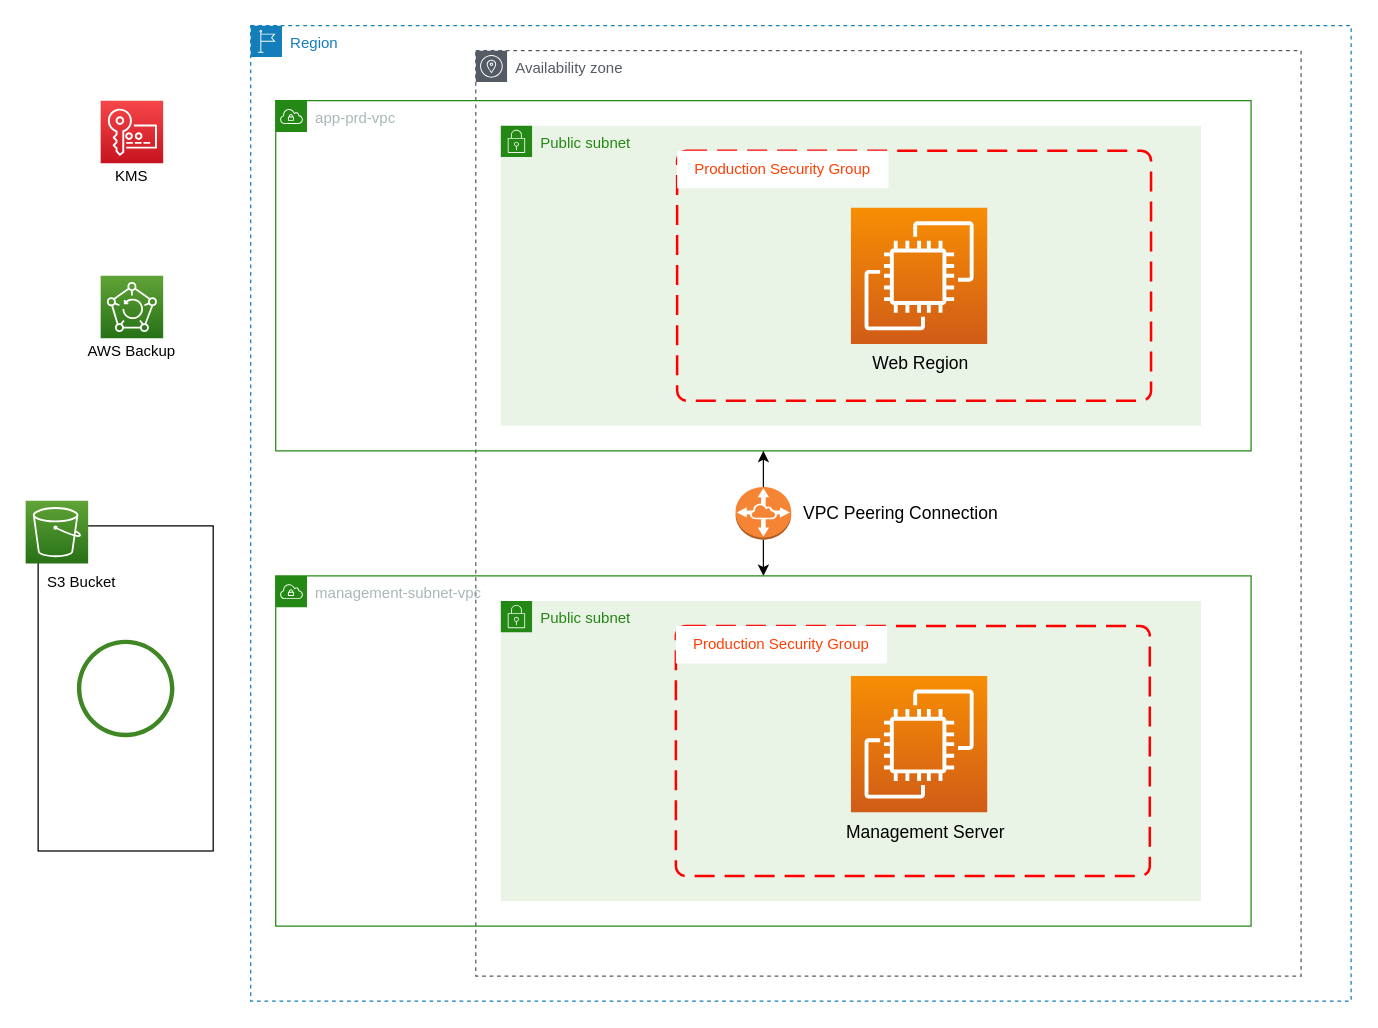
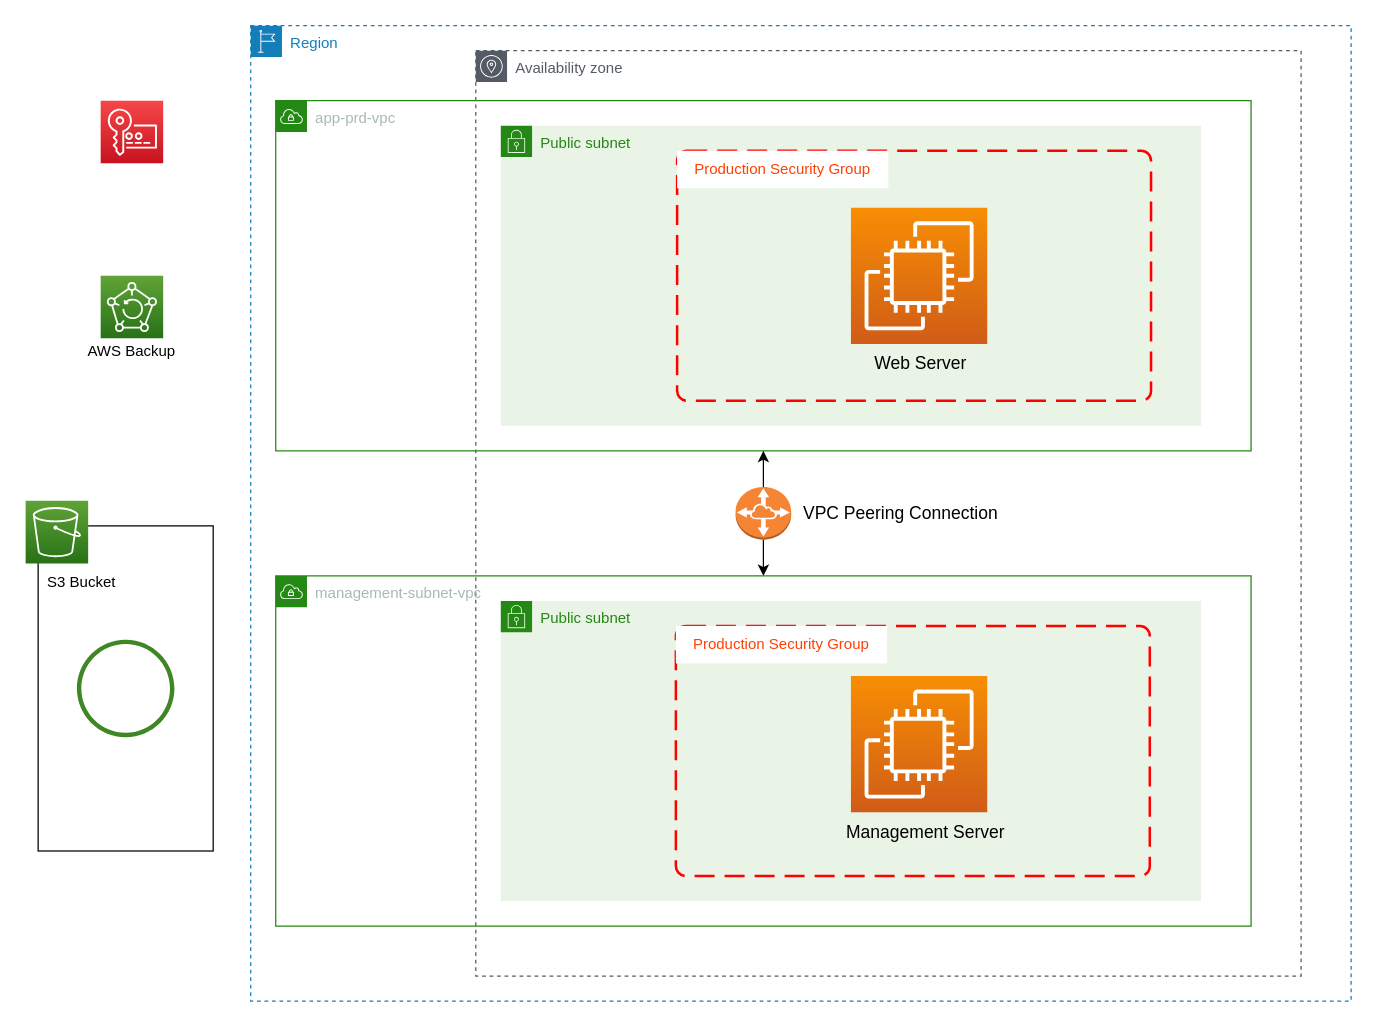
(132, 176) -> none
(921, 363) -> (921, 363)
